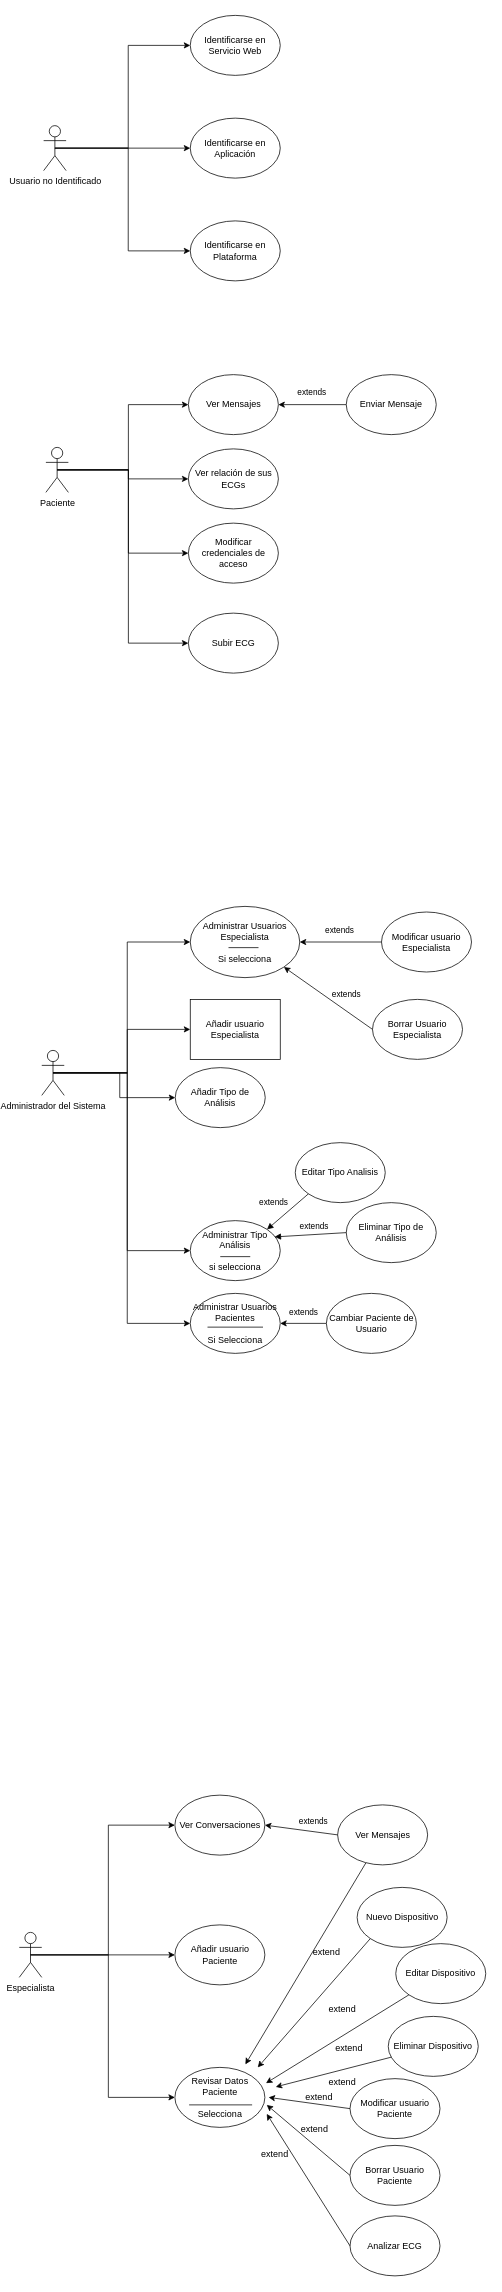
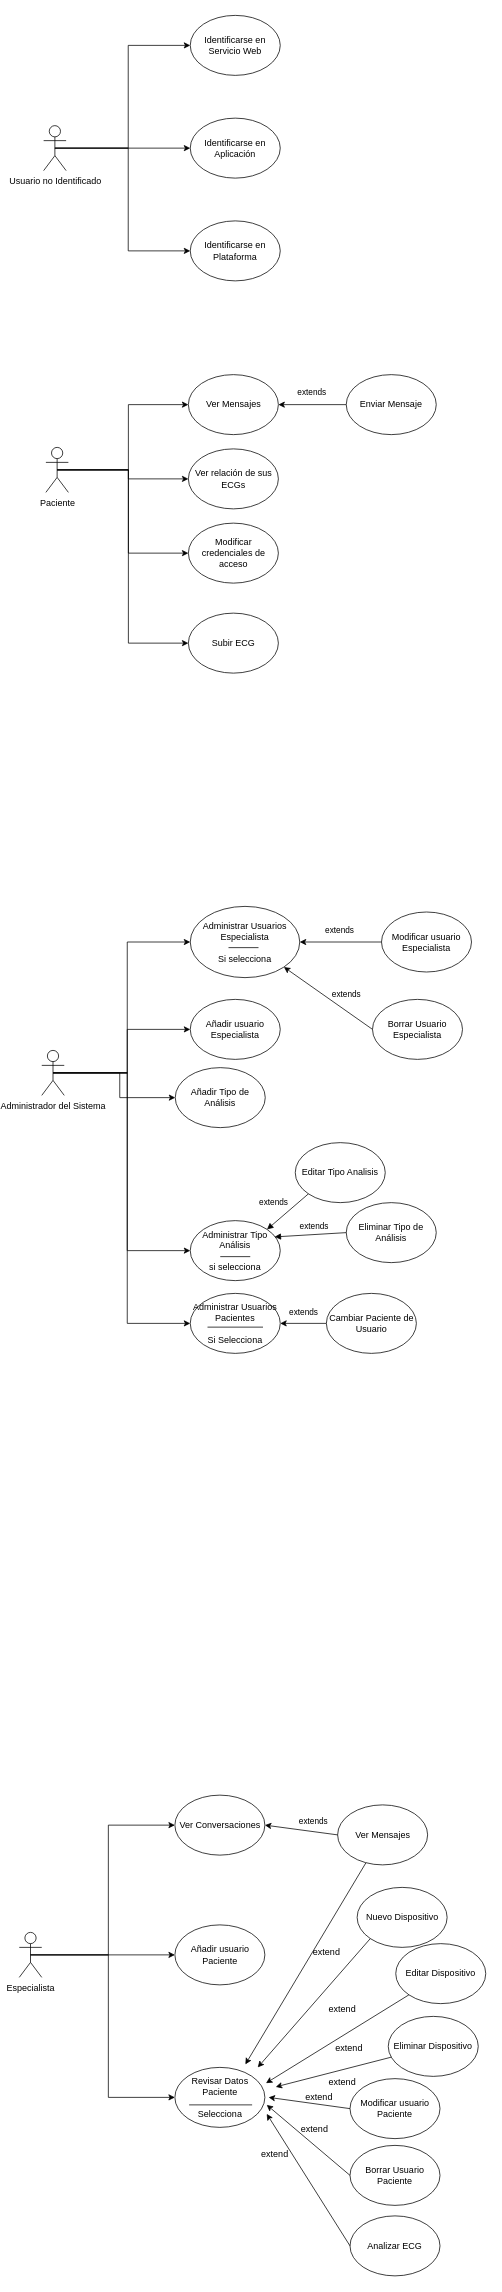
(235, 1029) -> (235, 1029)
